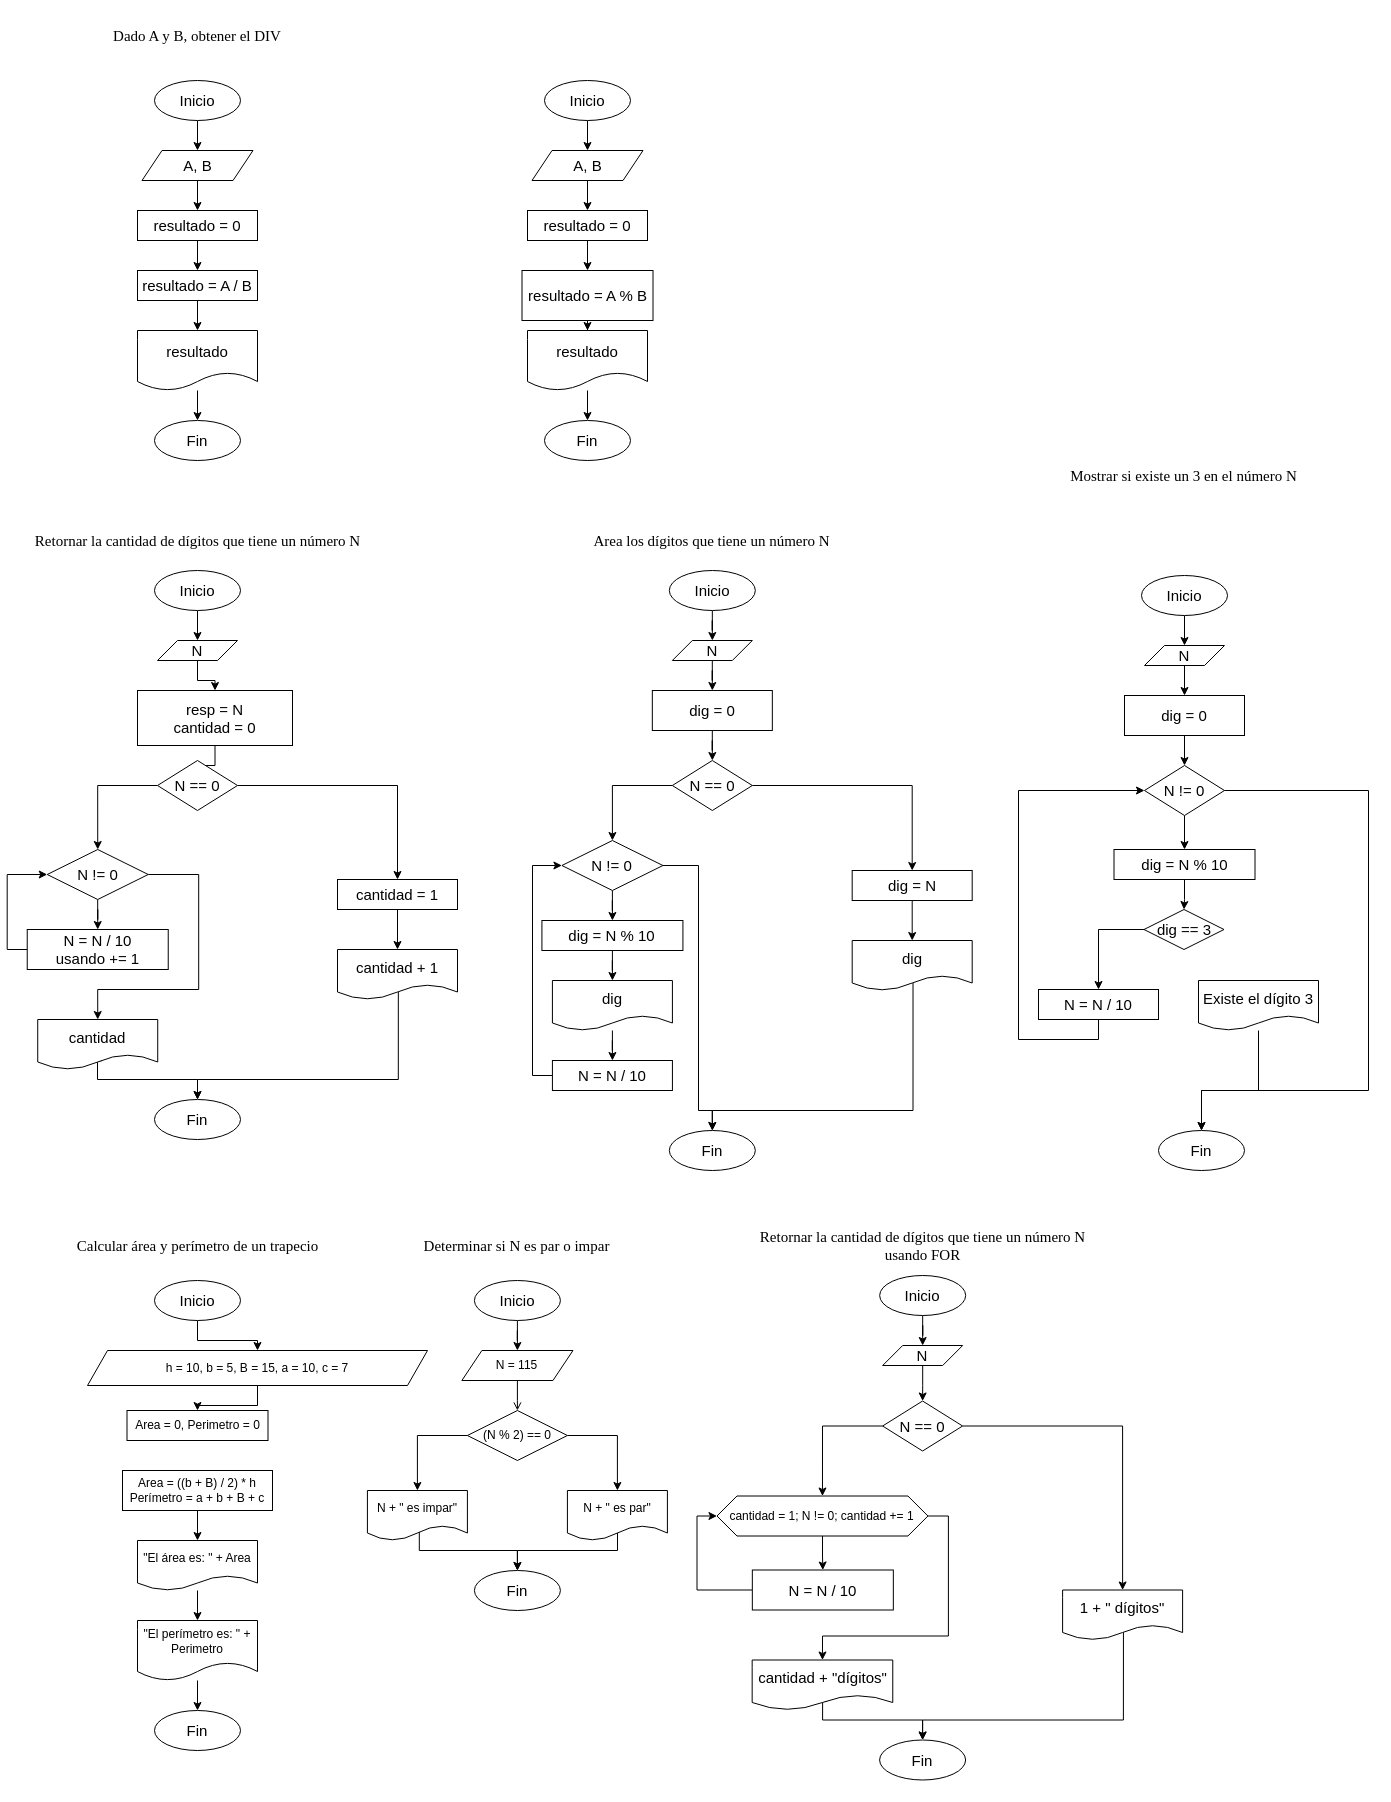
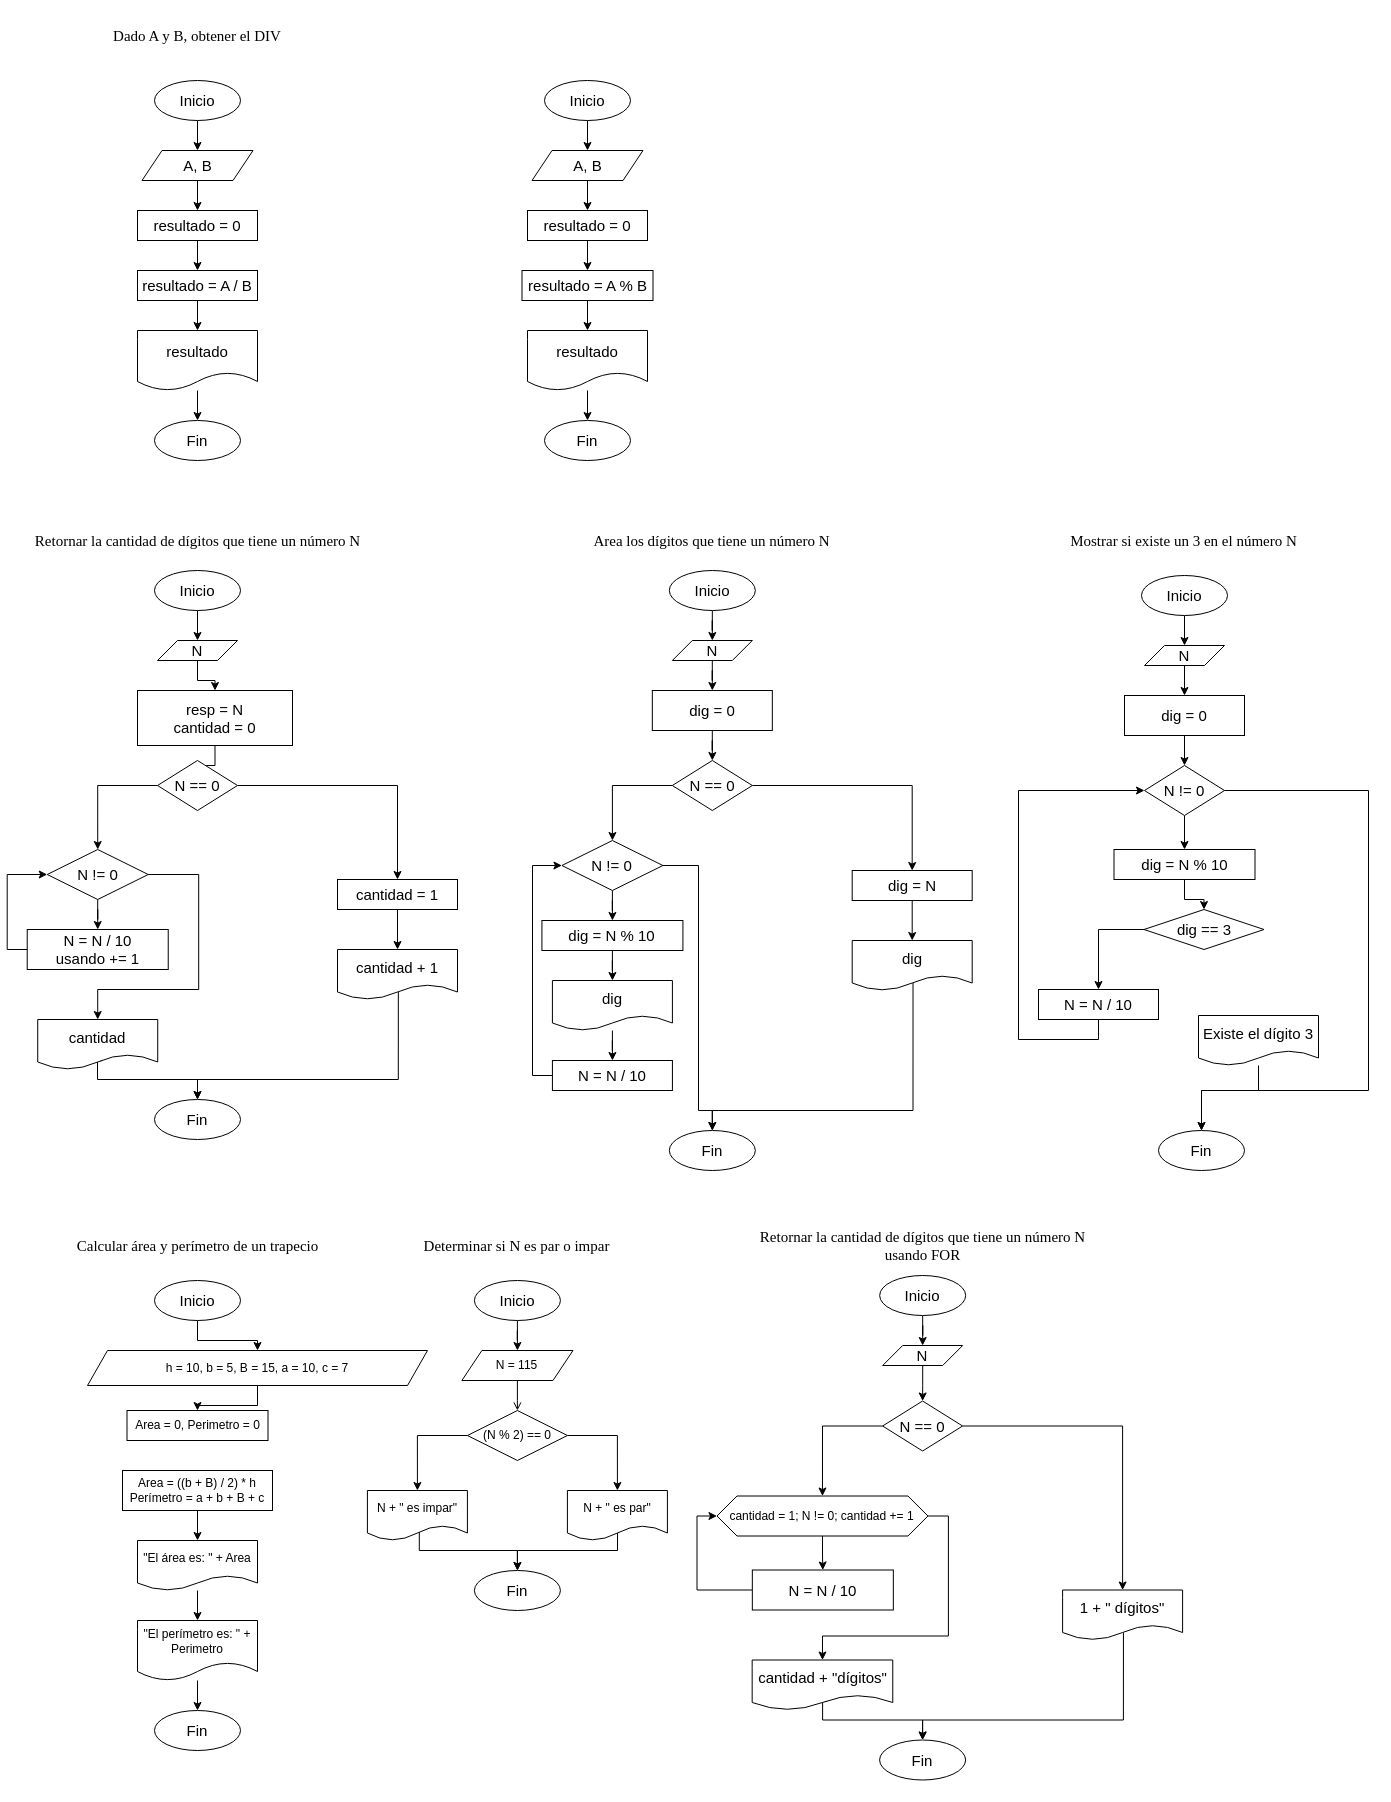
(588, 296) -> (588, 286)
(1184, 476) -> (1184, 541)
(1184, 930) -> (1204, 930)
(1259, 1006) -> (1259, 1041)
